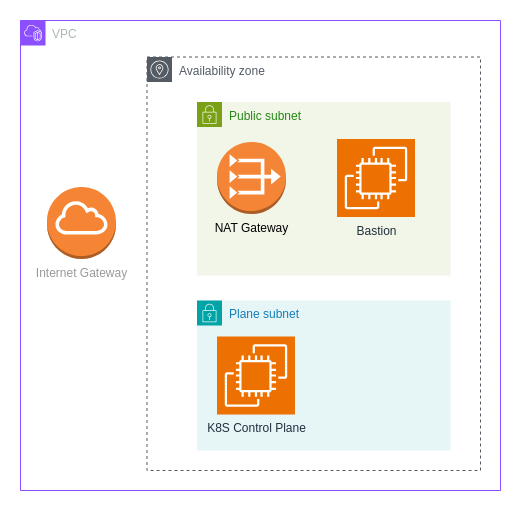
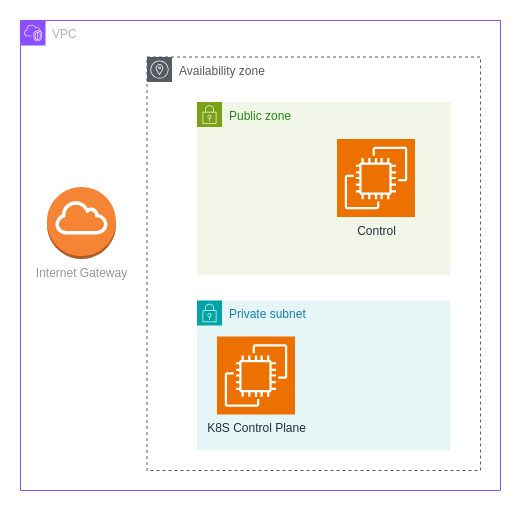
(269, 117) -> (262, 117)
(252, 178) -> none
(377, 232) -> (377, 232)
(267, 315) -> (273, 315)
